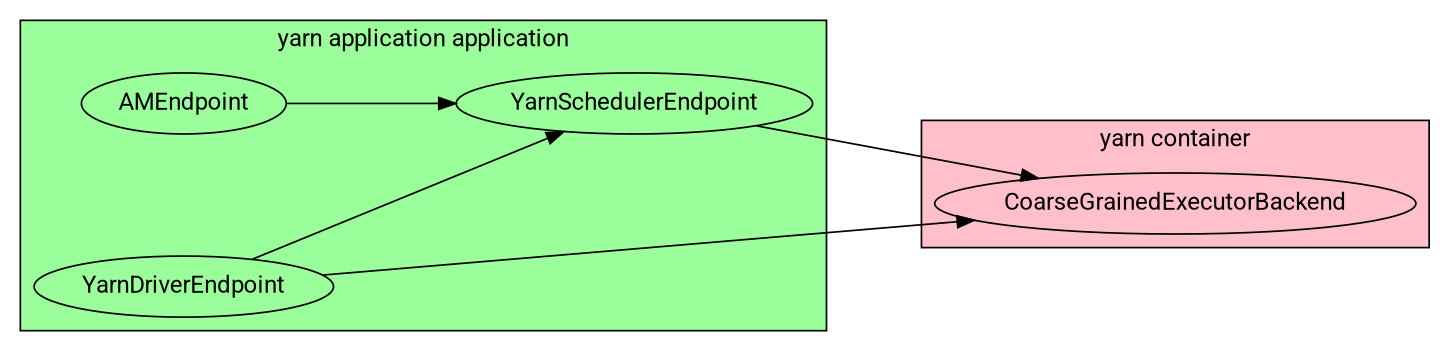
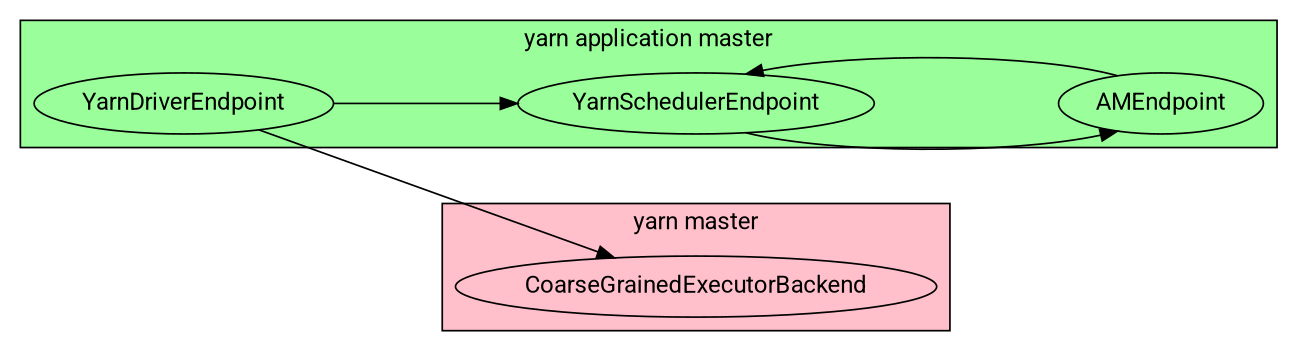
(423, 40) -> (649, 40)
(1175, 140) -> (696, 223)
(889, 151) -> (923, 149)
